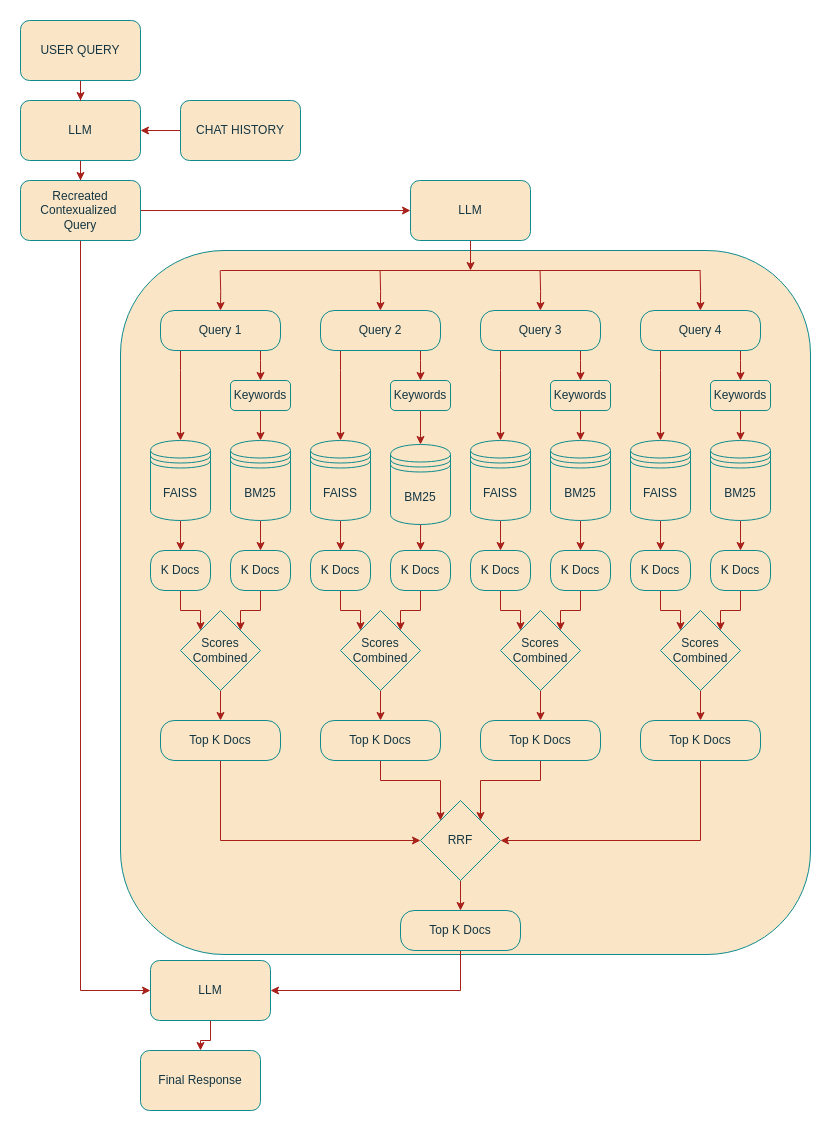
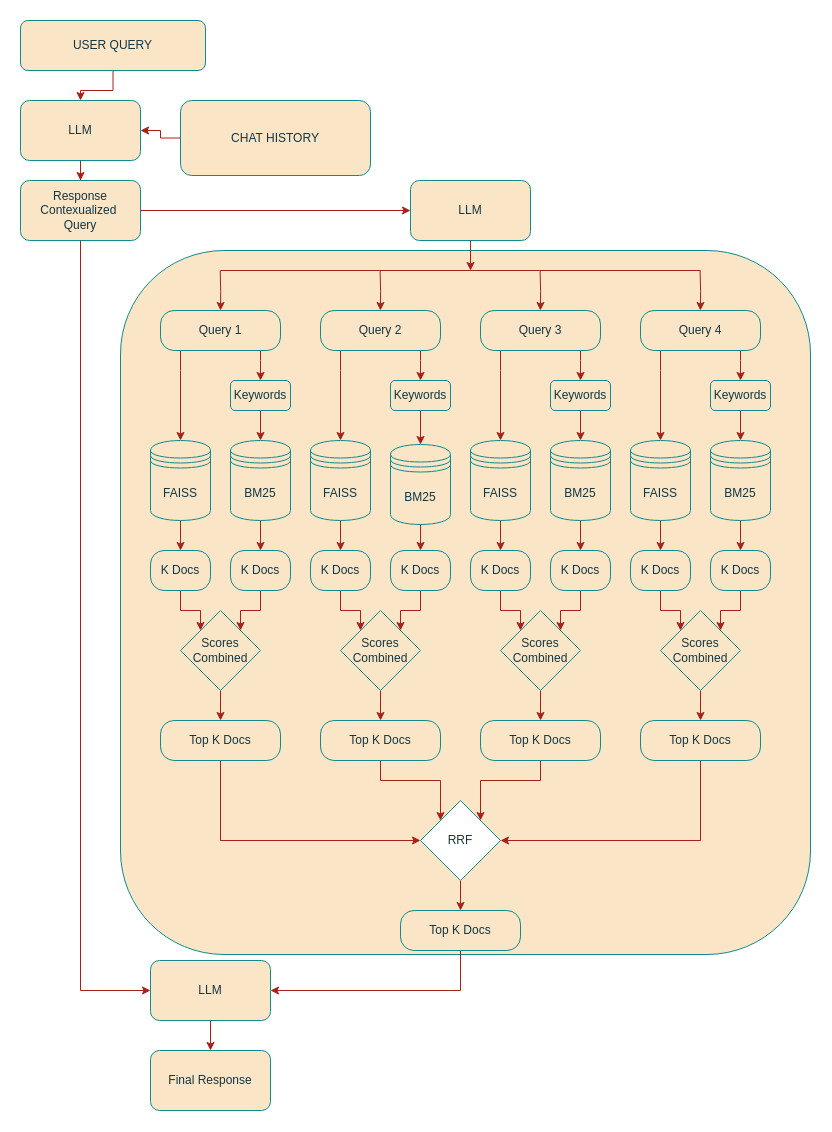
(81, 51) -> (113, 46)
(241, 131) -> (276, 138)
(81, 211) -> (81, 211)
(461, 841) -> (461, 841)
(201, 1081) -> (211, 1081)
